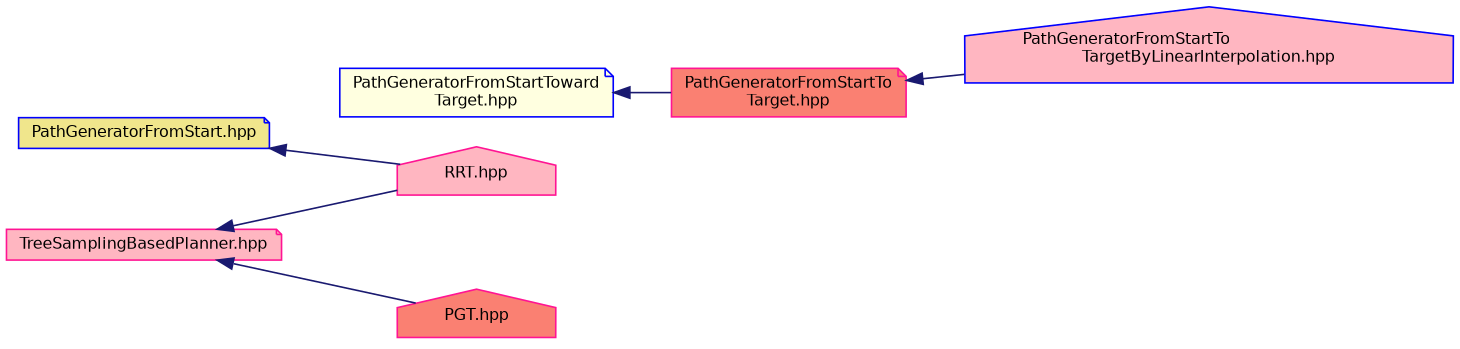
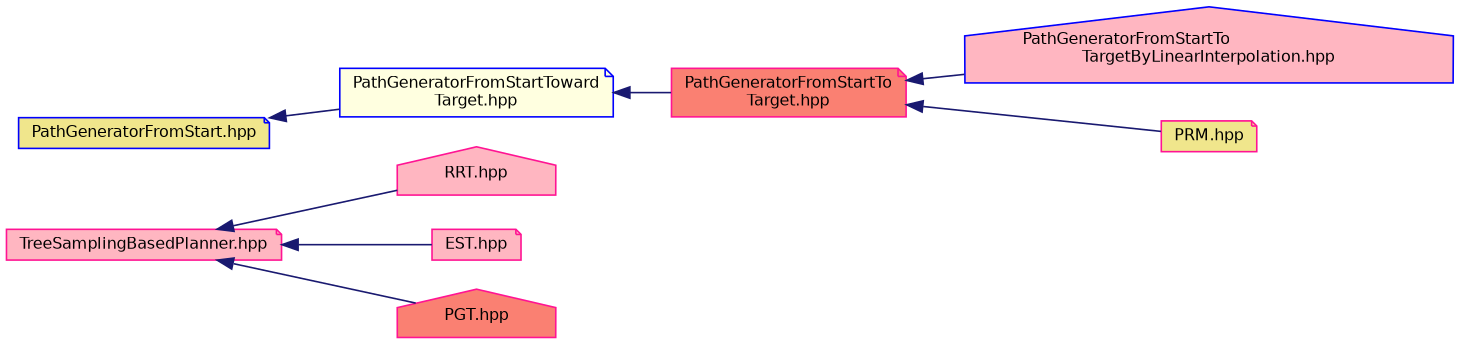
none -> (1209, 136)
(343, 157) -> (313, 113)
none -> (477, 245)
